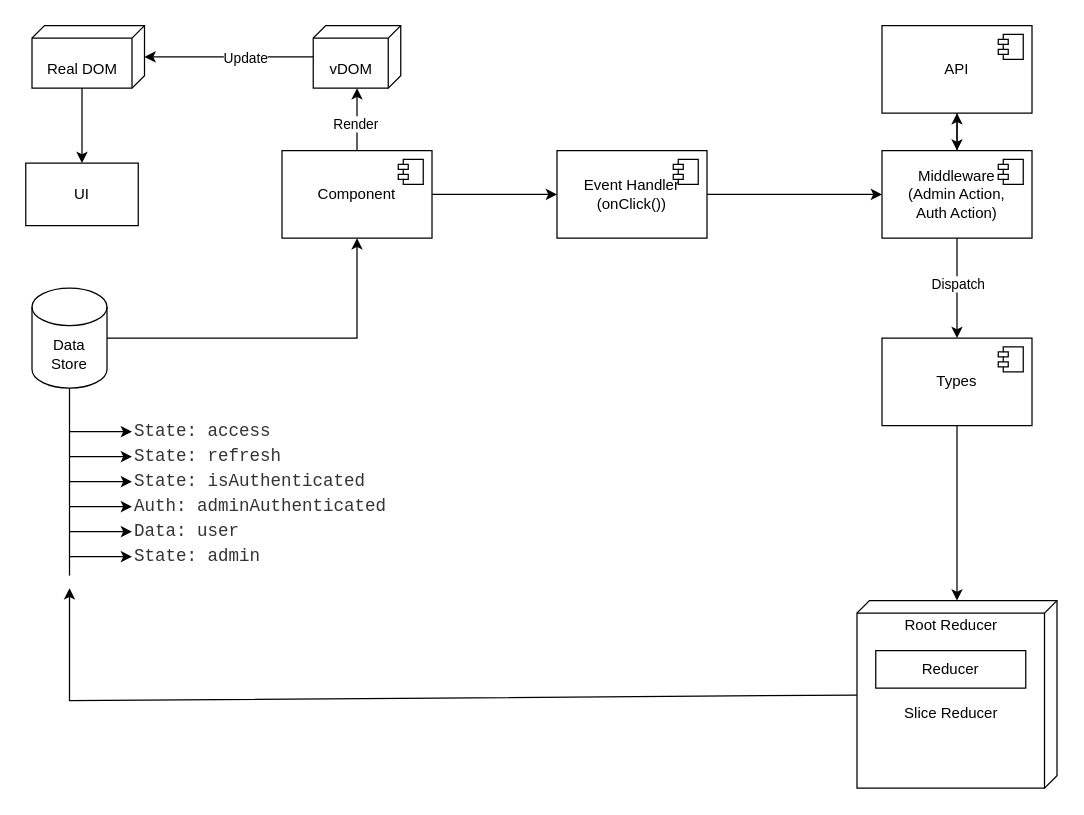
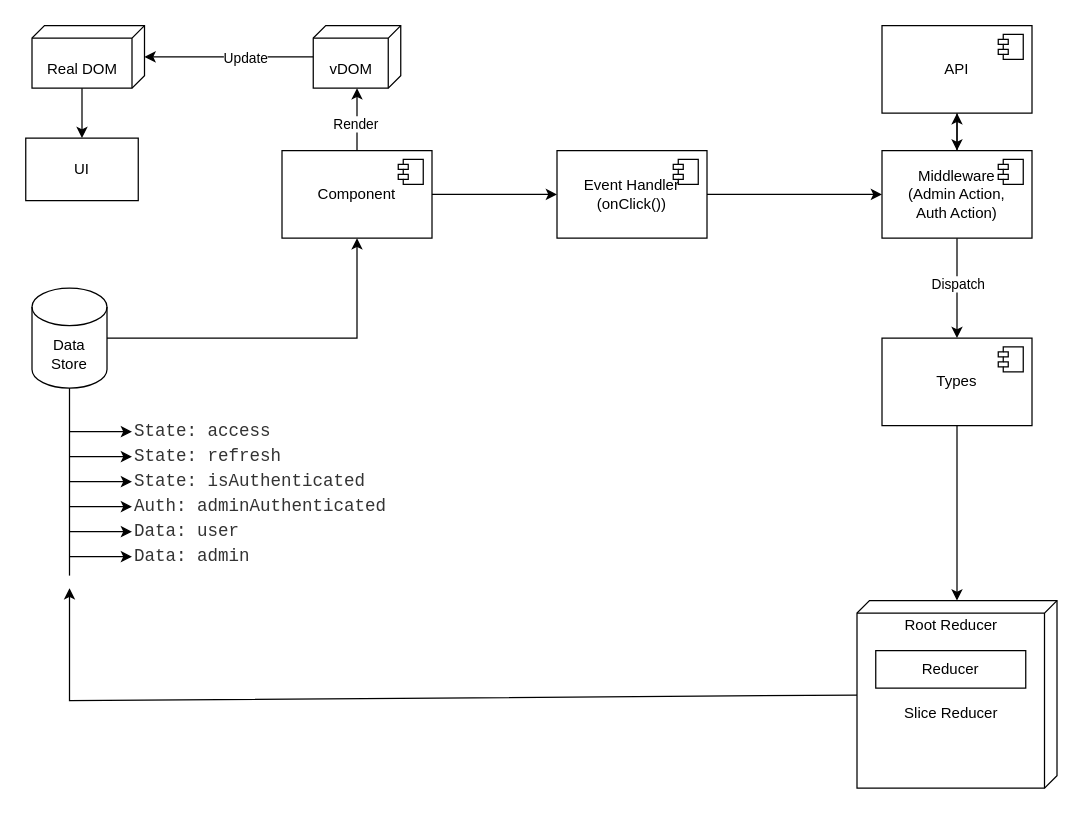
(82, 194) -> (82, 169)
(179, 557) -> (175, 557)
